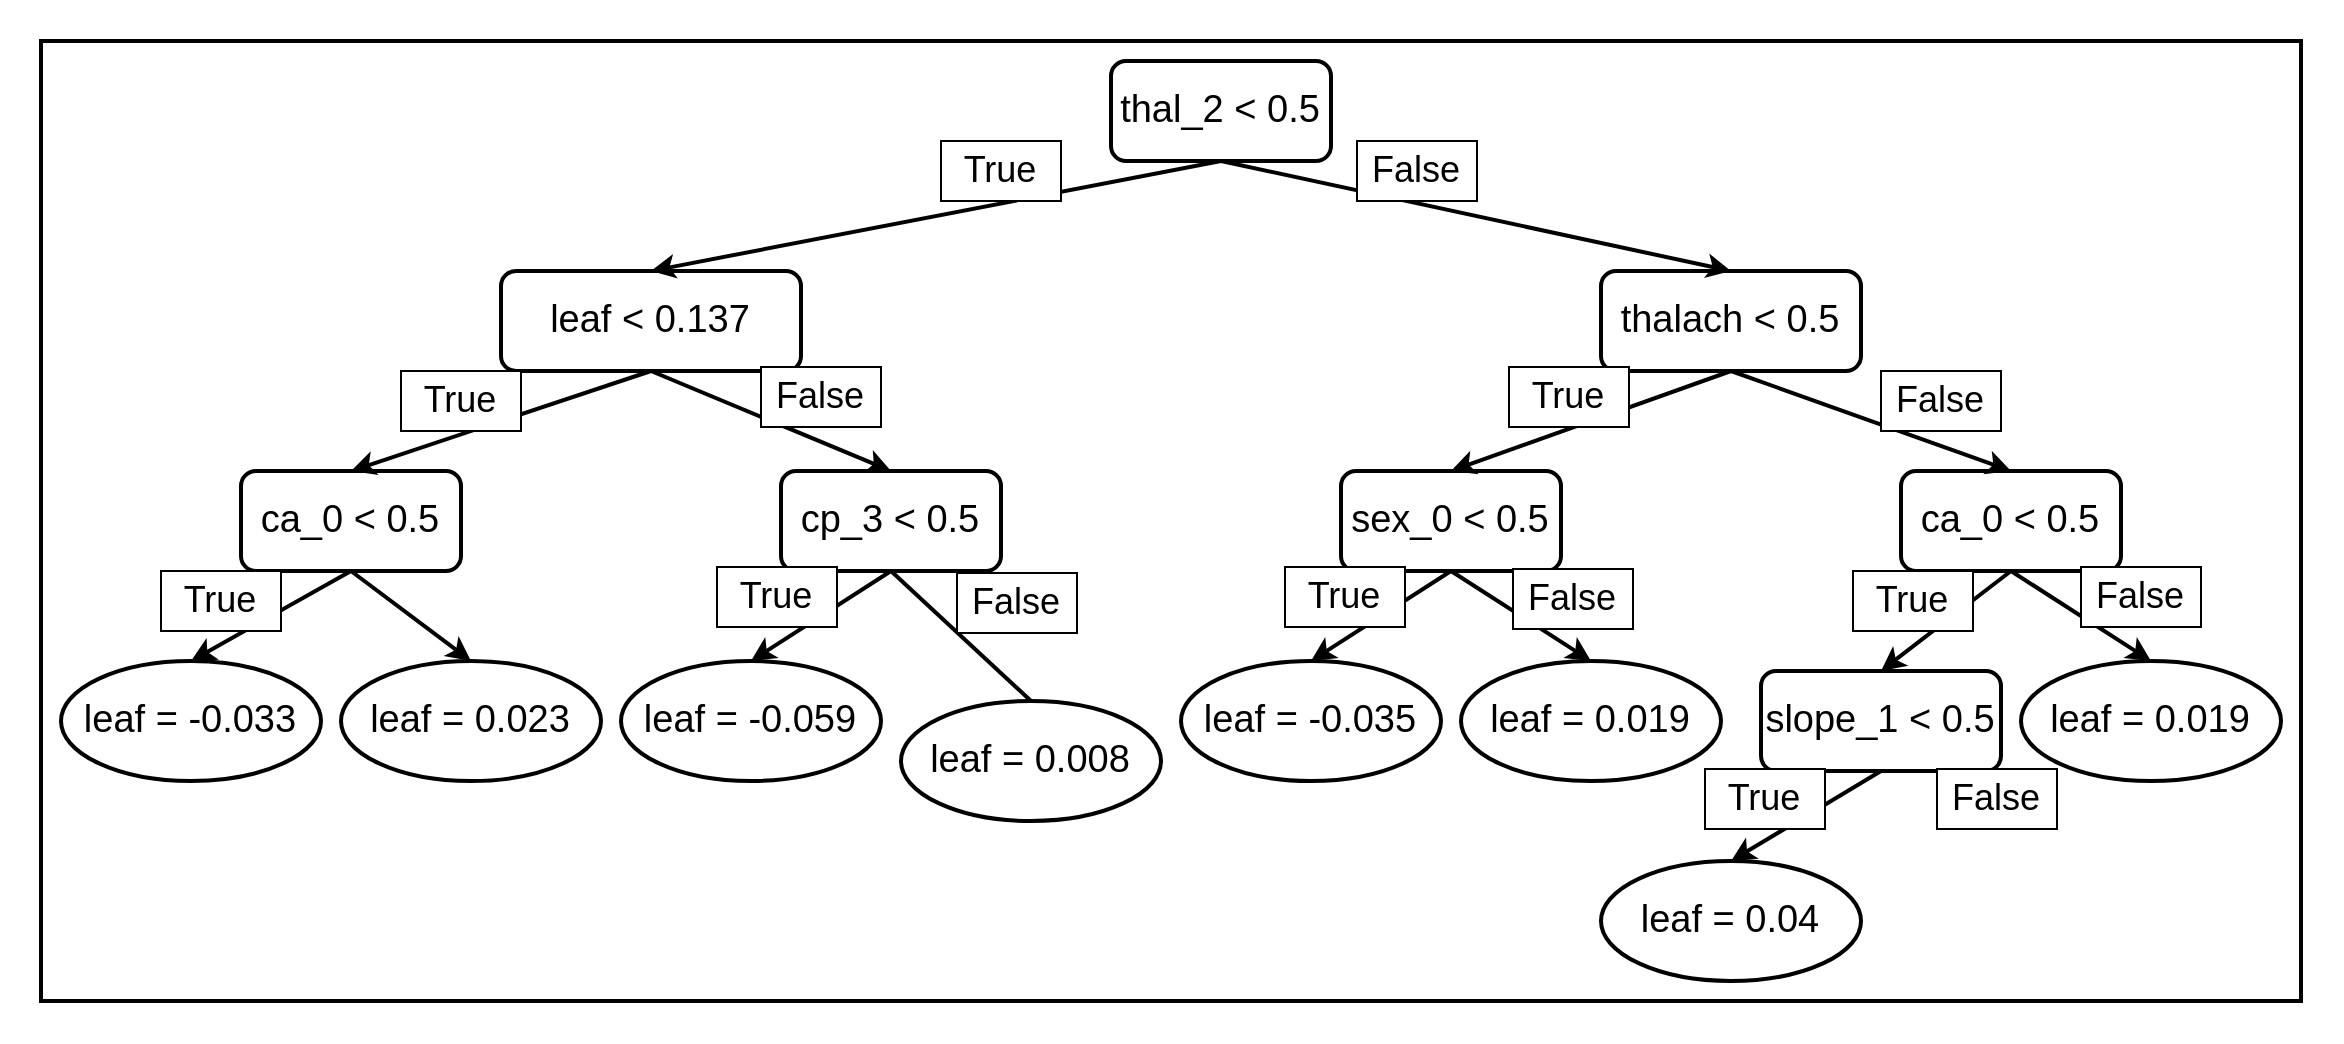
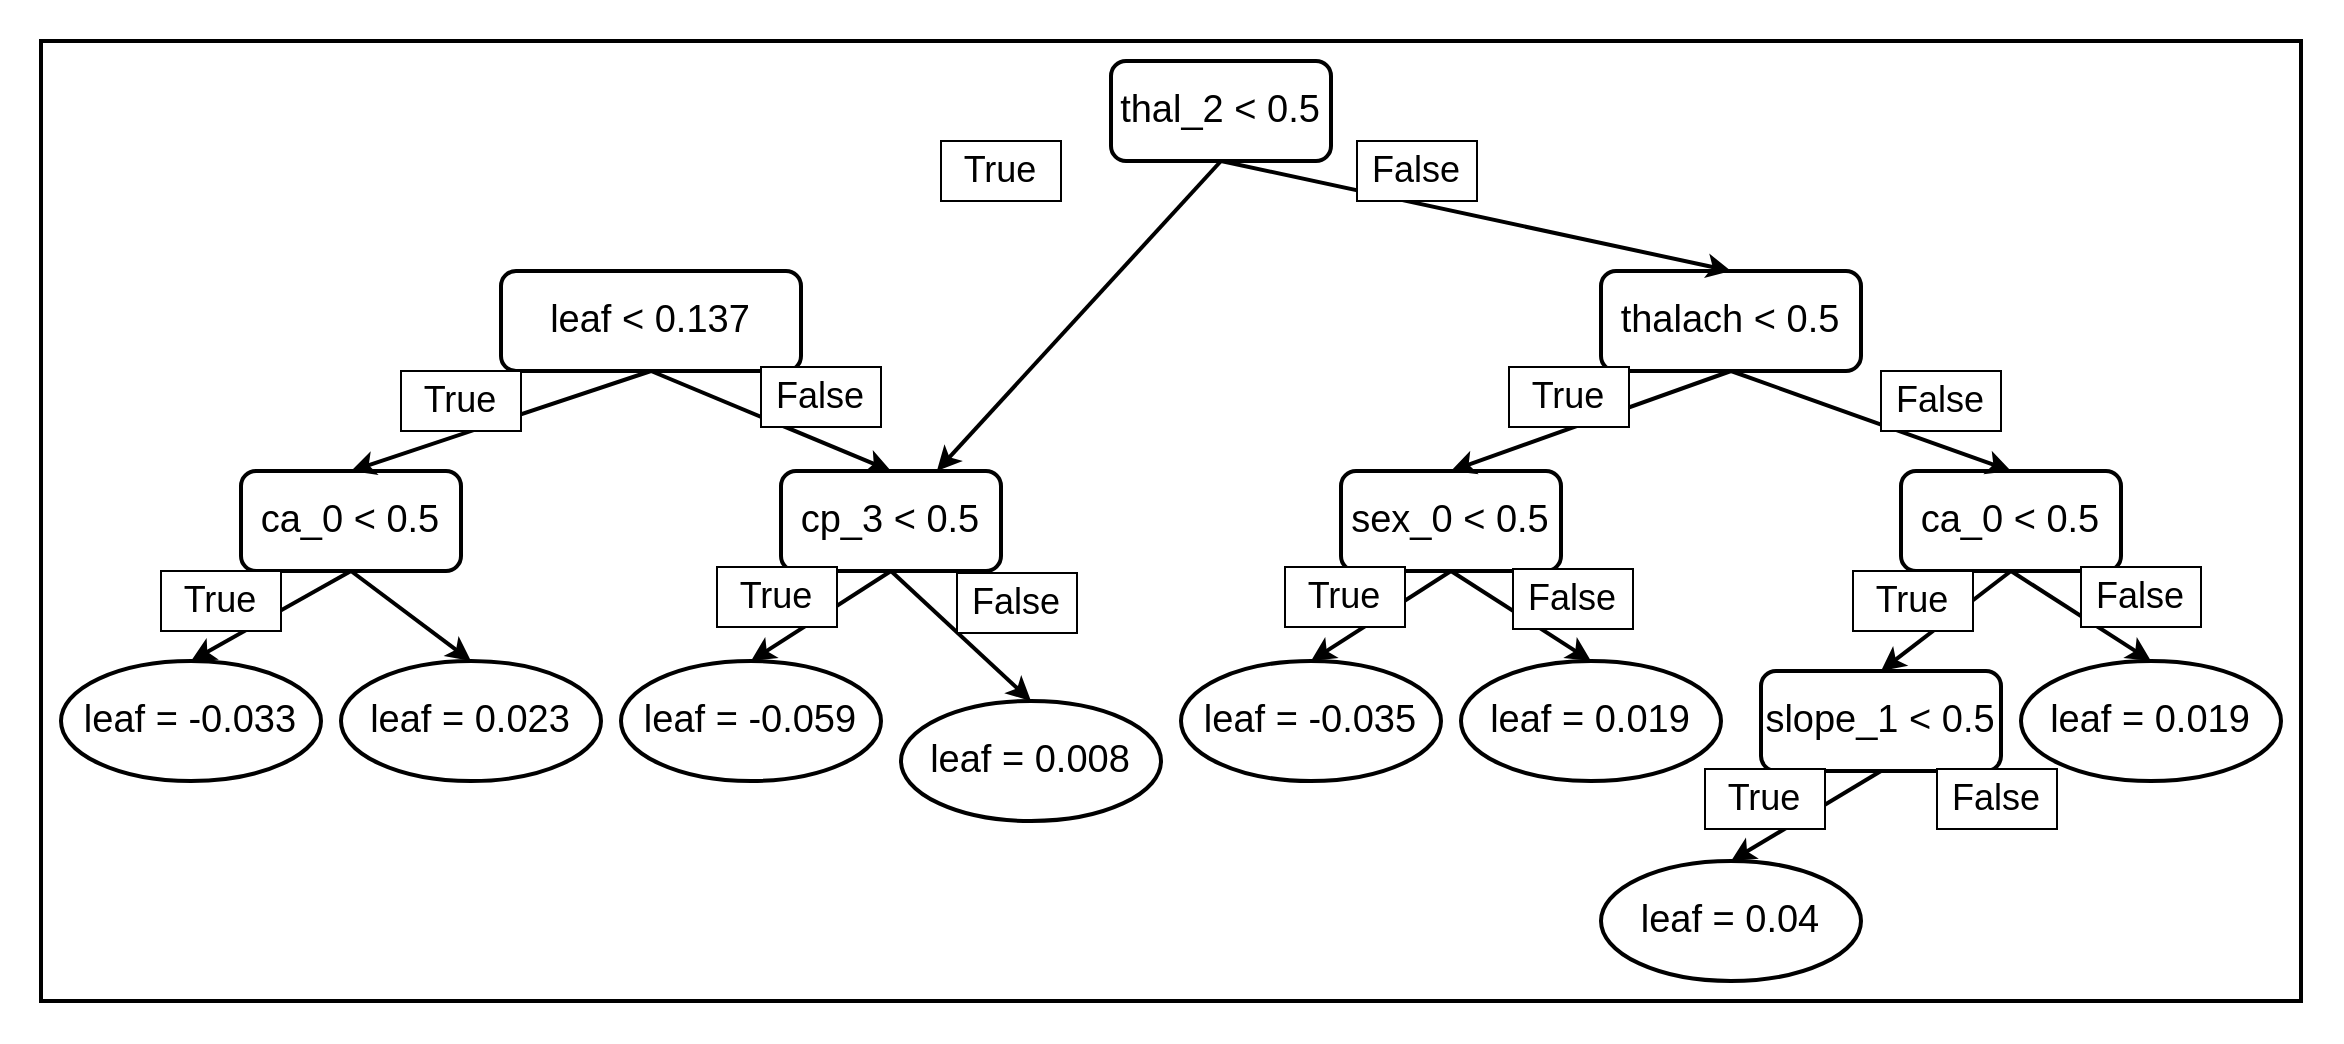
(843, 234) -> (1084, 310)
(1023, 694) -> (1017, 688)
